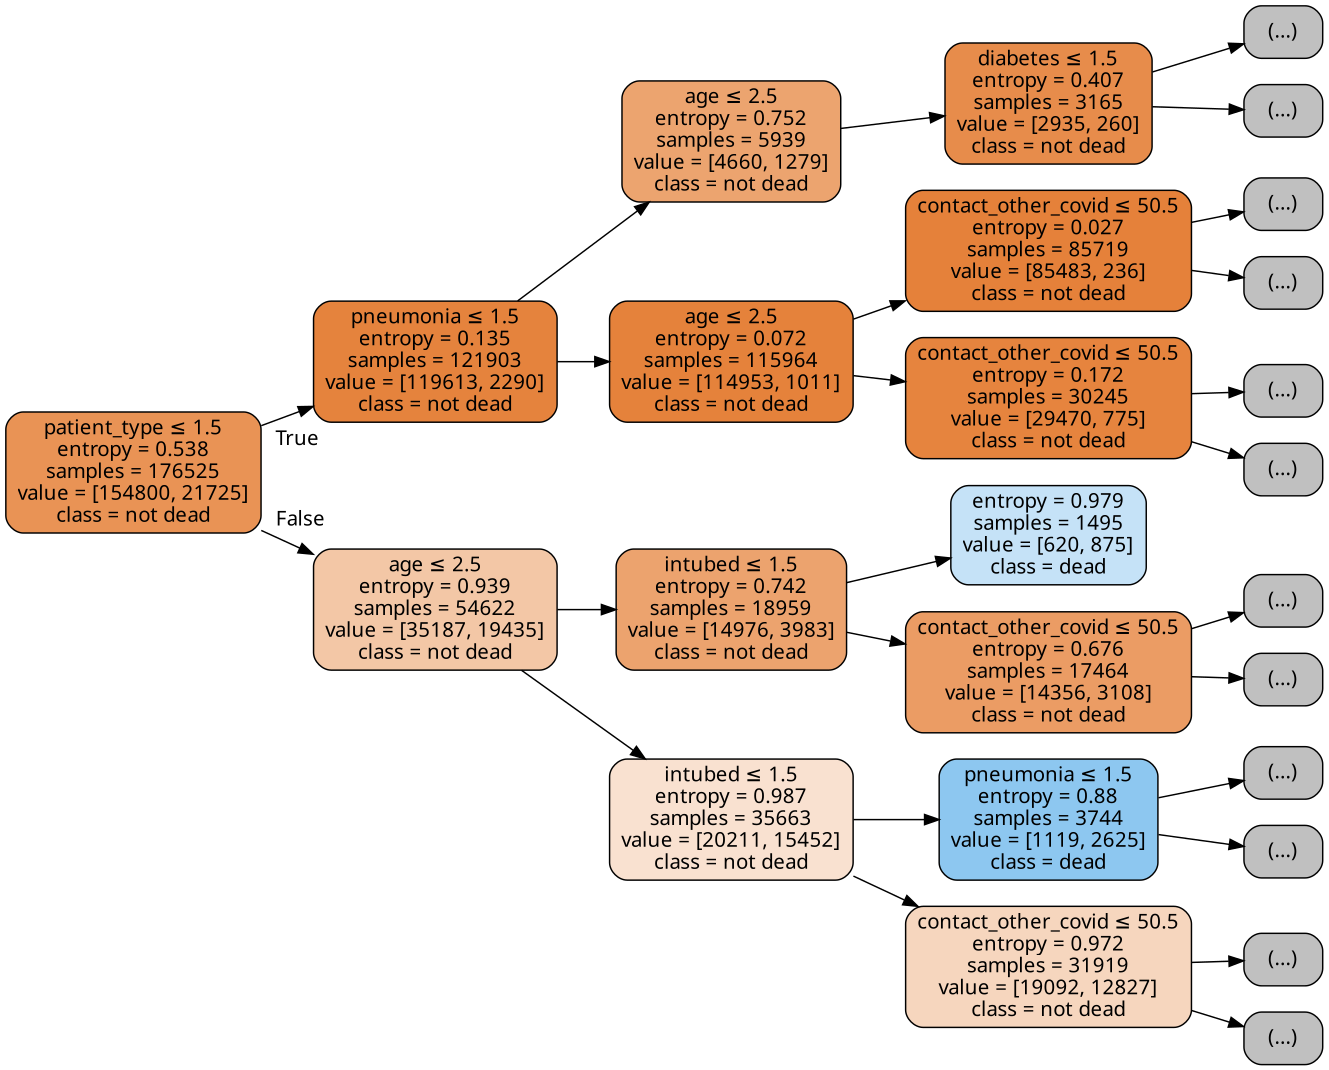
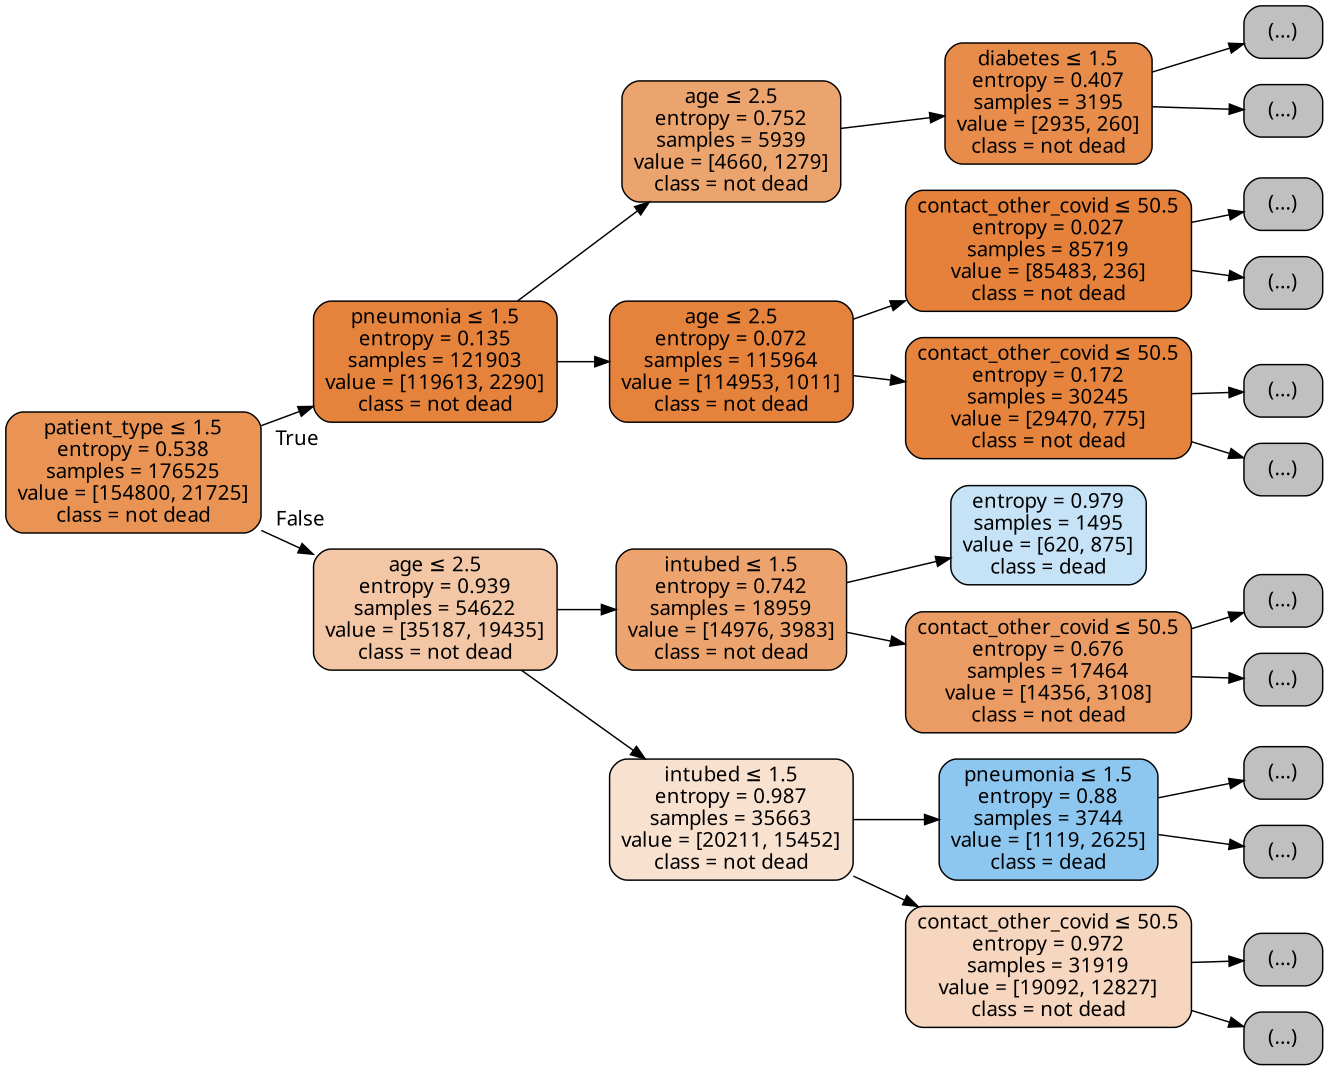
(1049, 103) -> (1049, 103)
